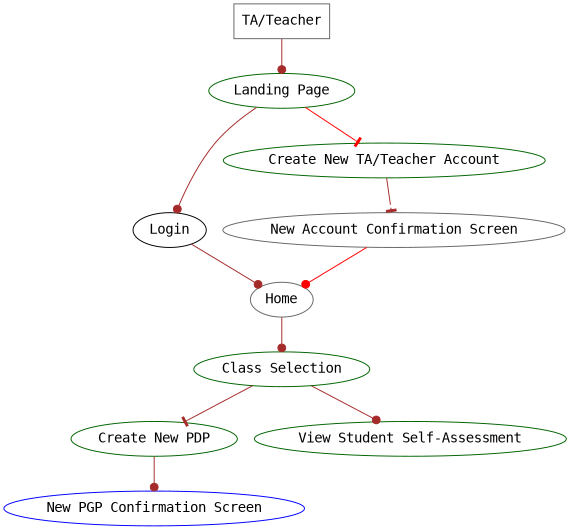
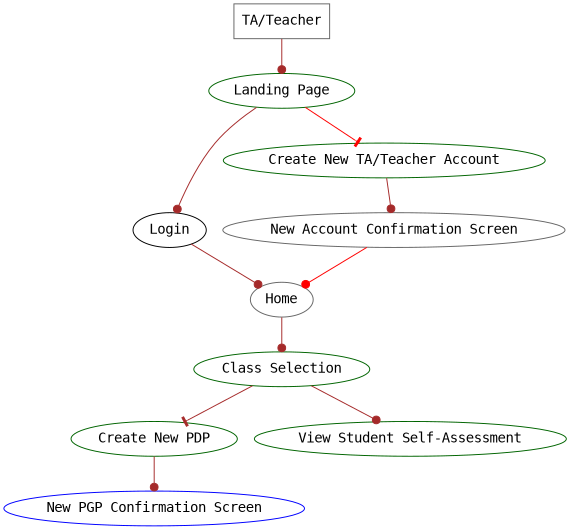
(389, 191) -> (389, 191)
